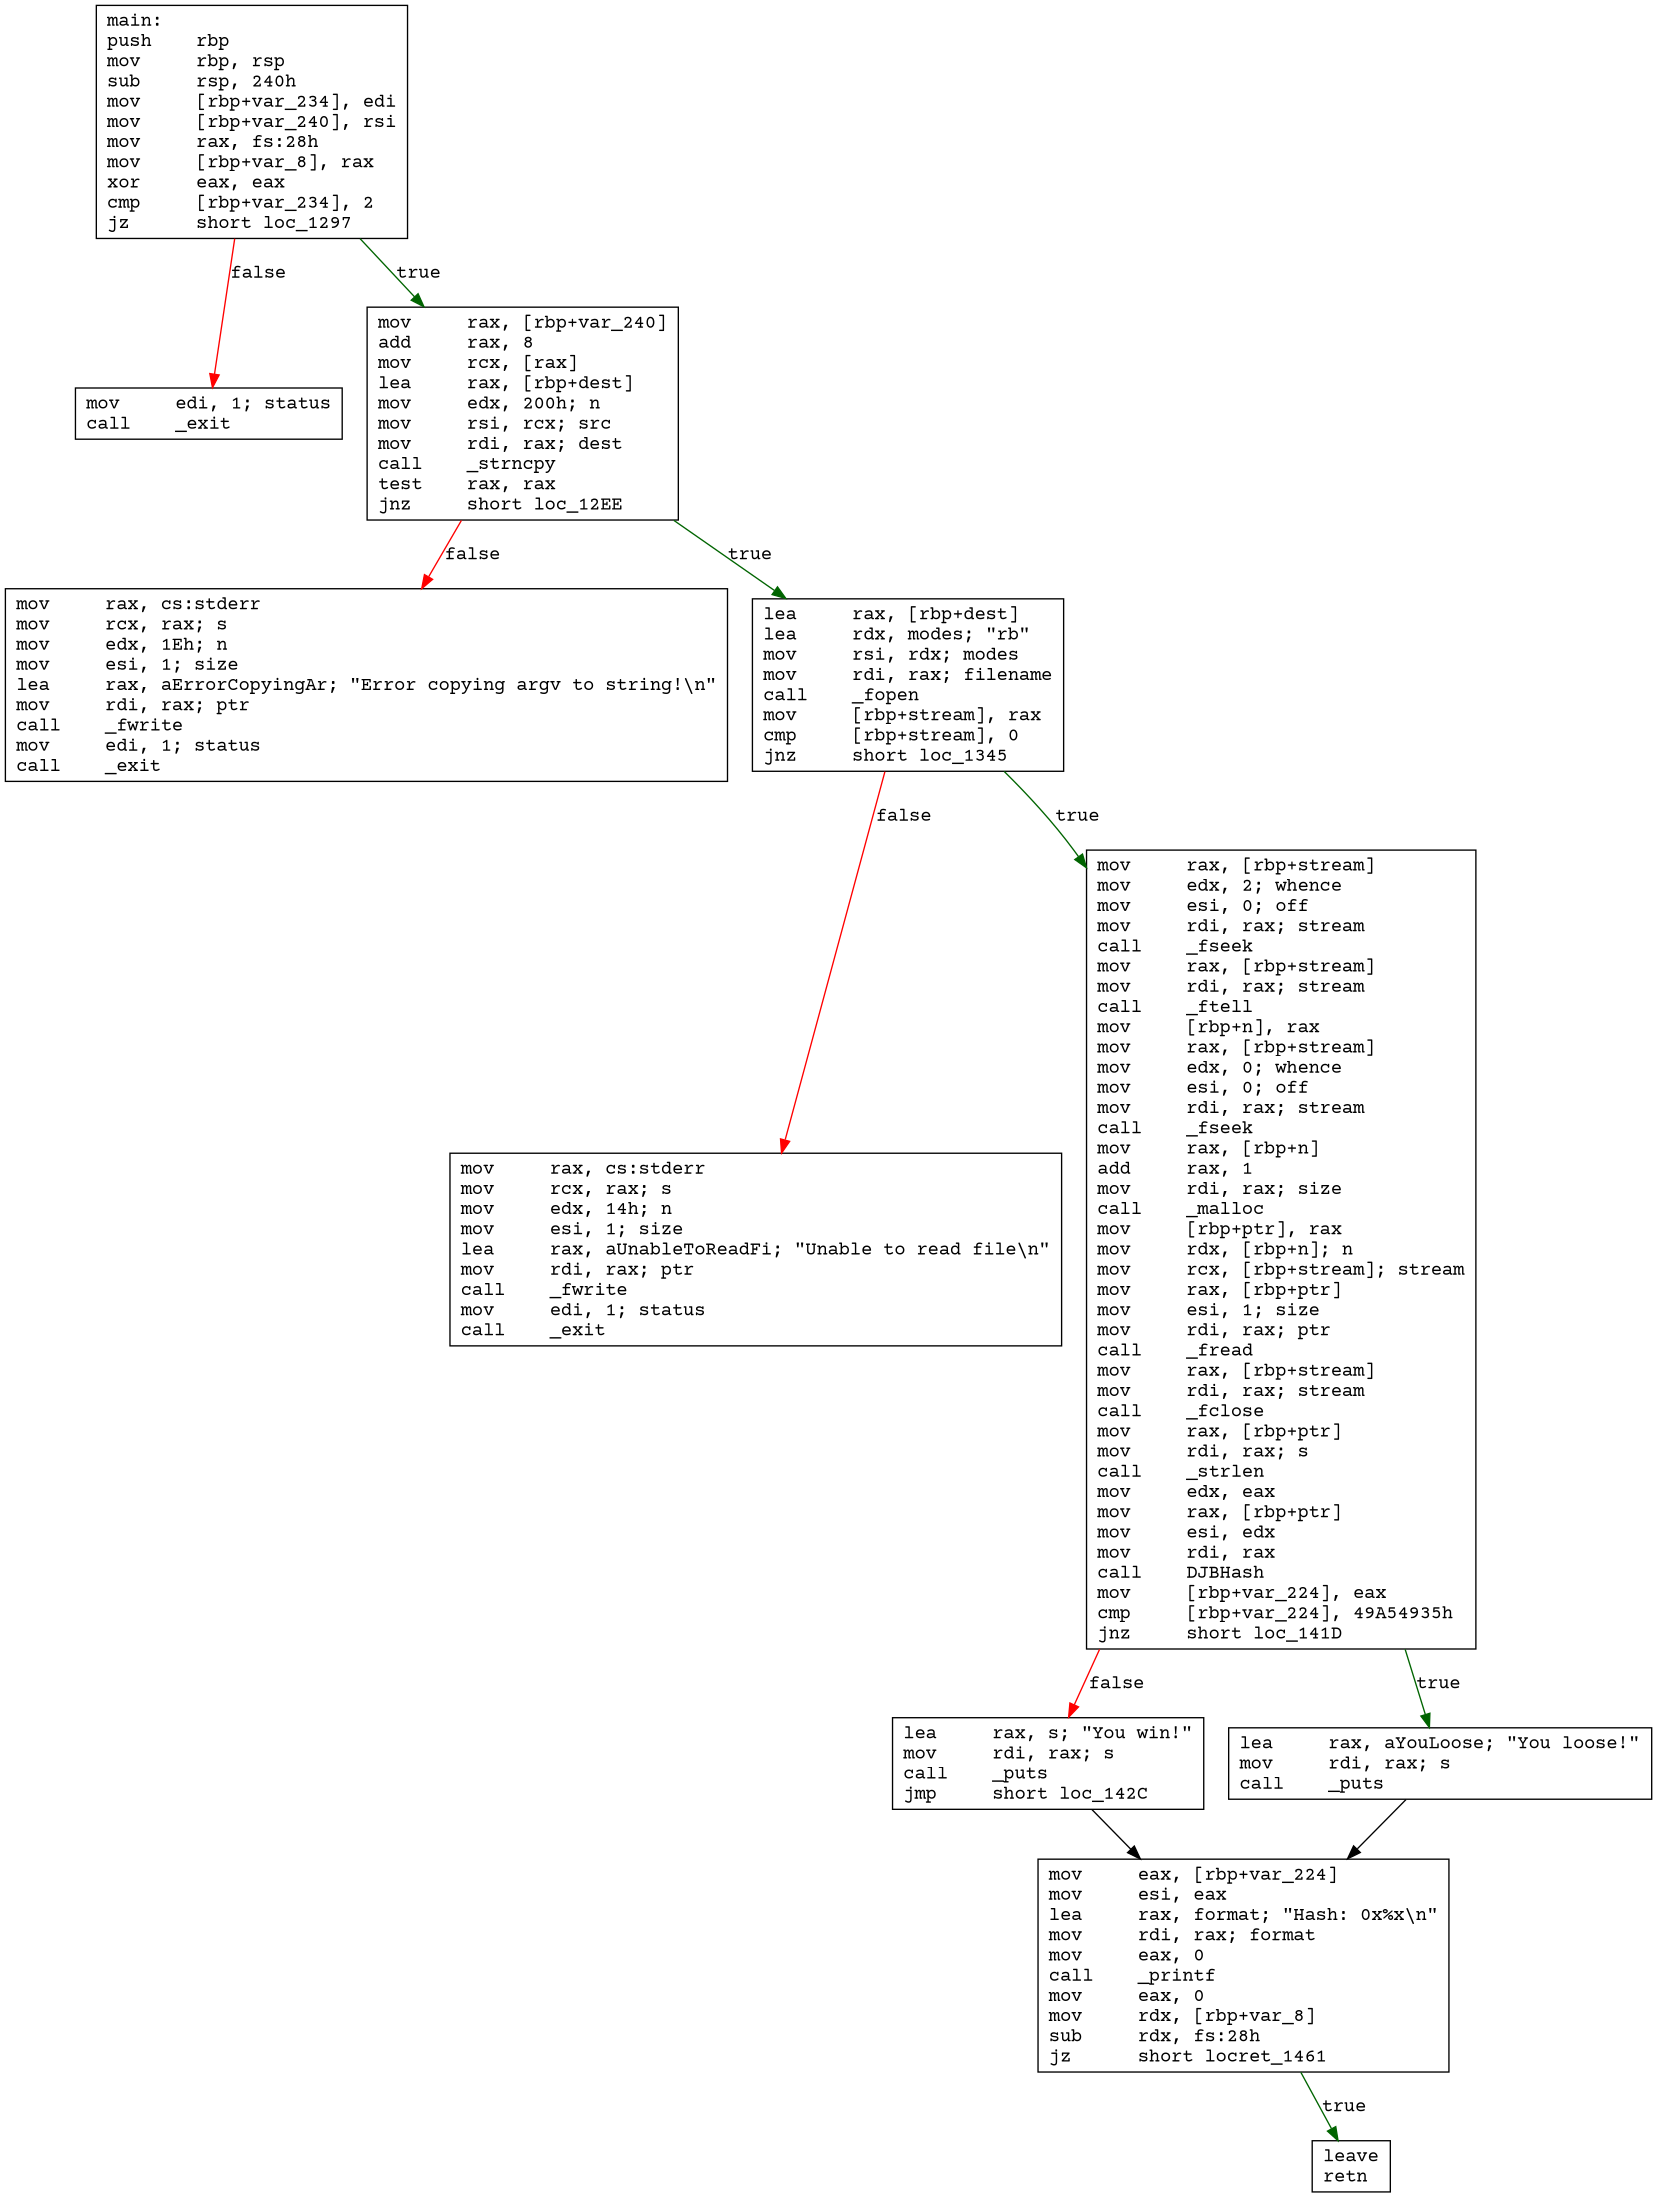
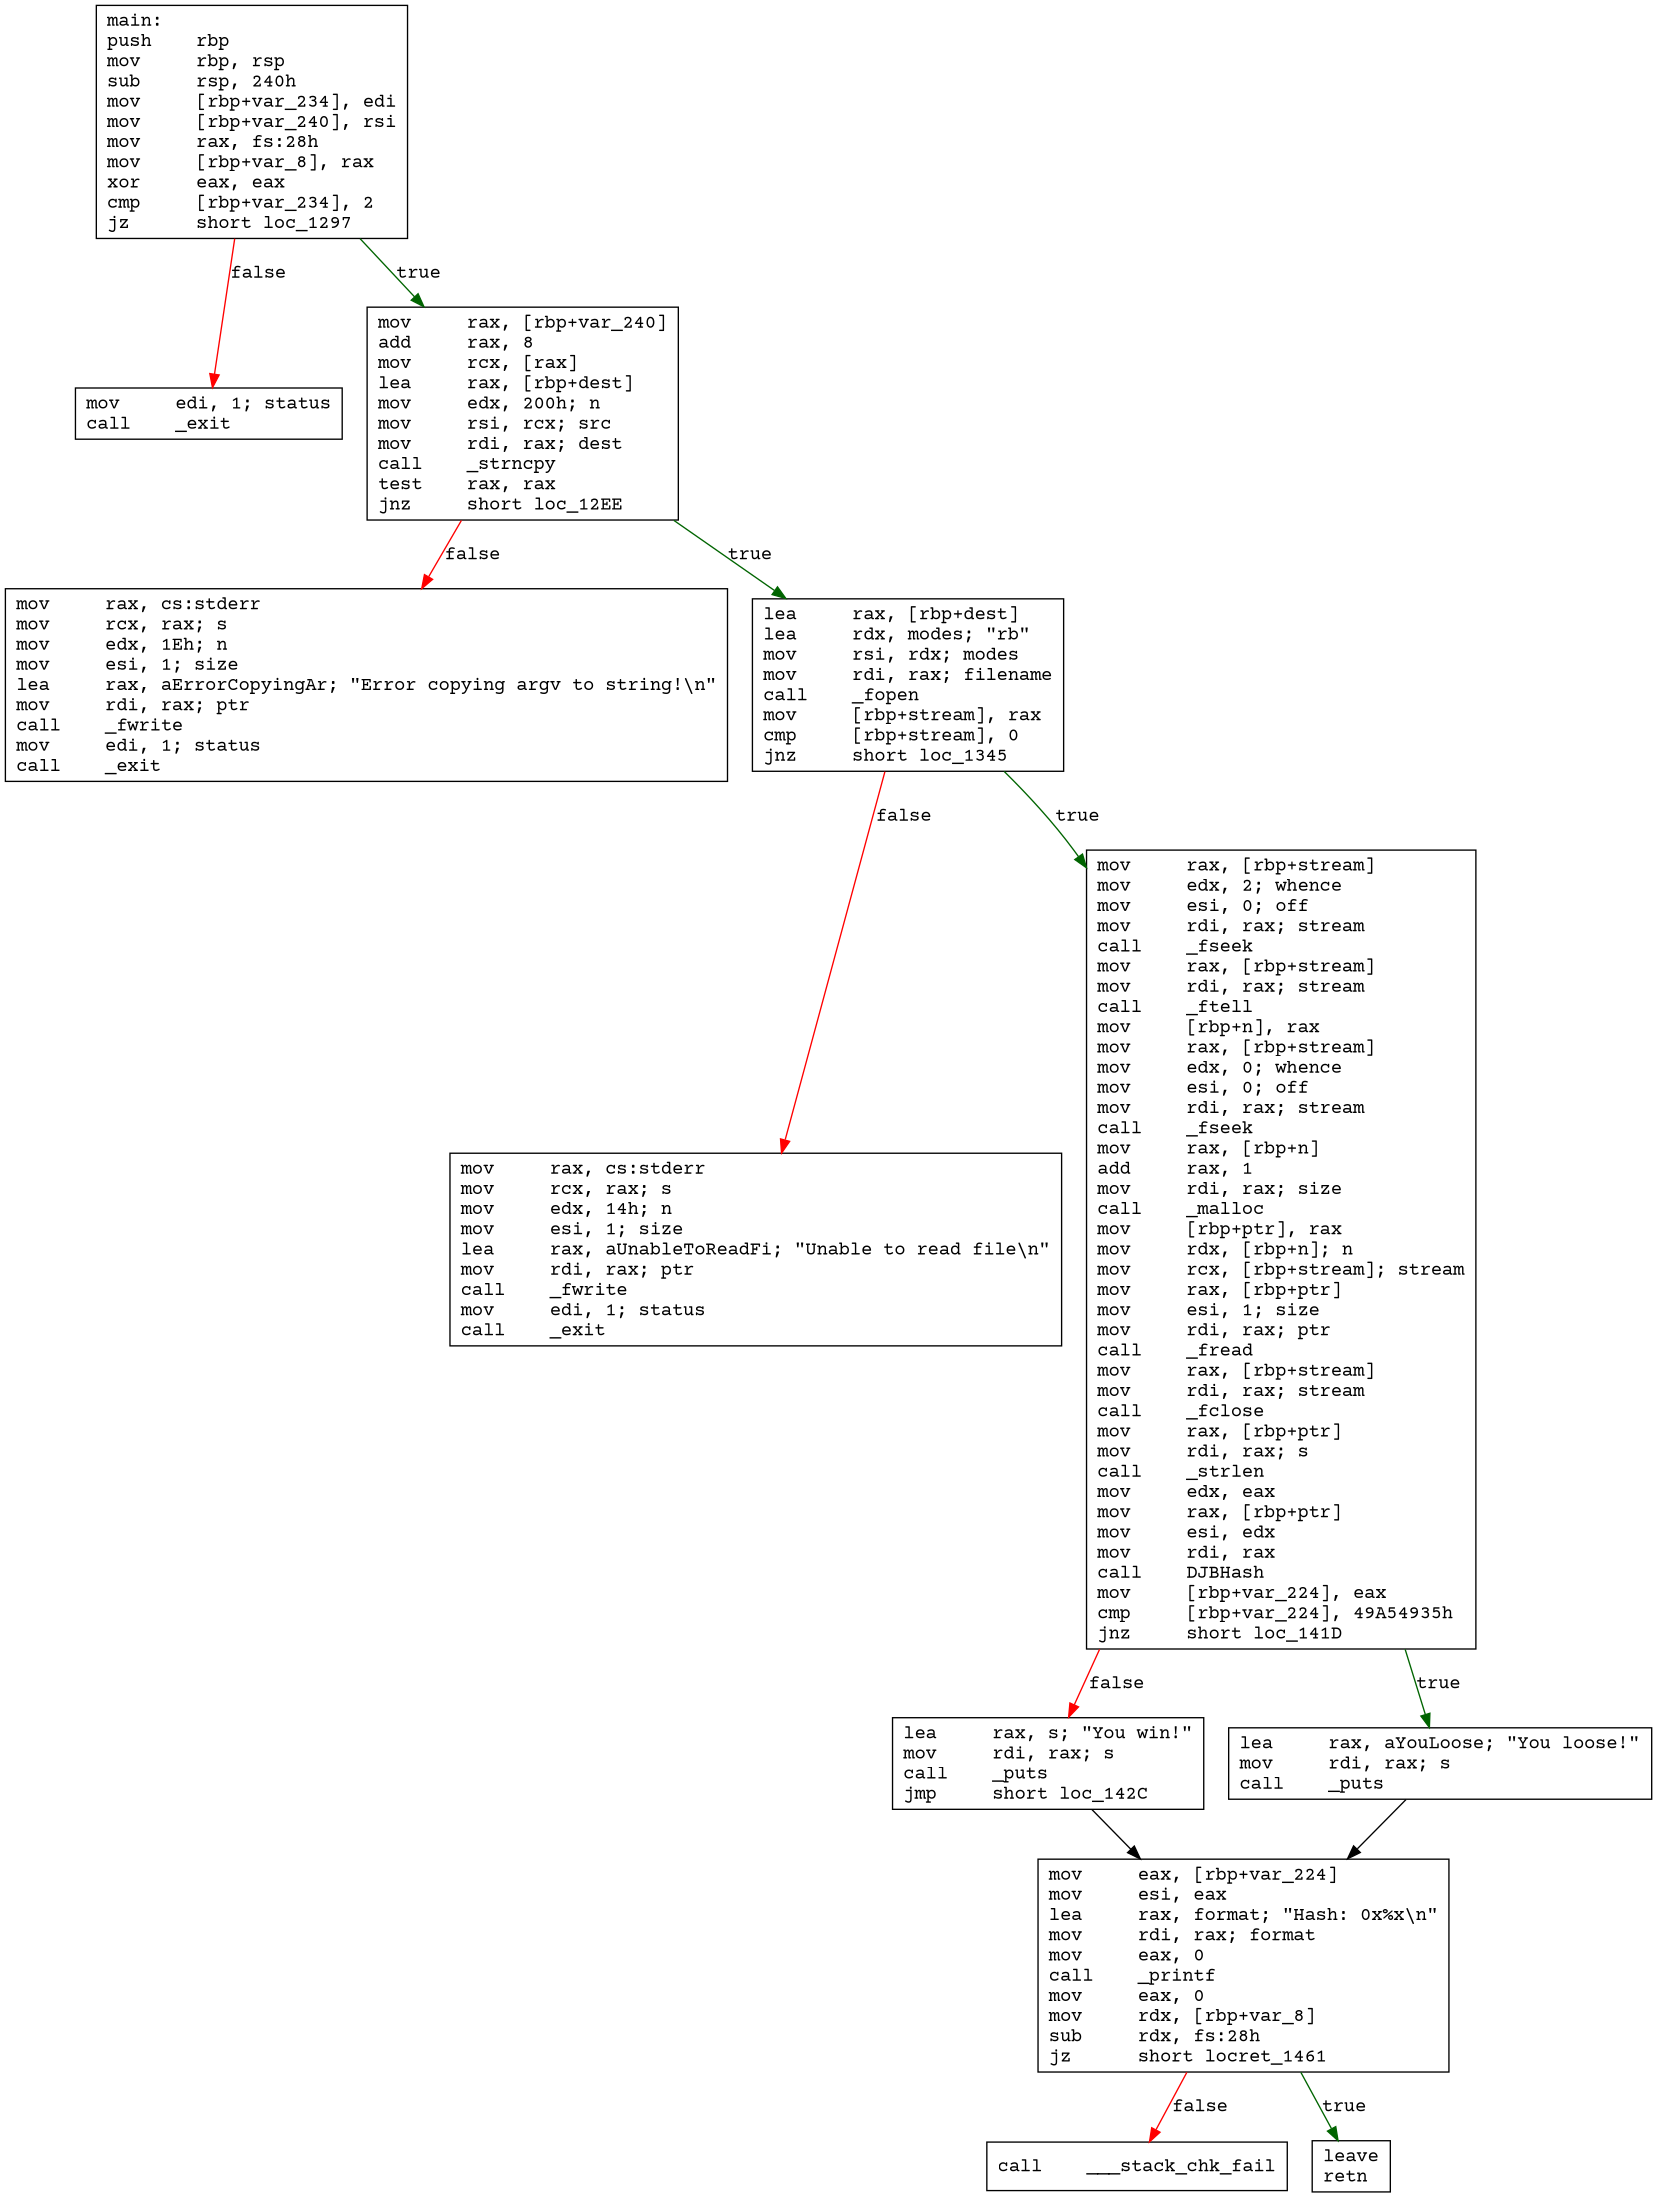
none -> (1137, 2166)
